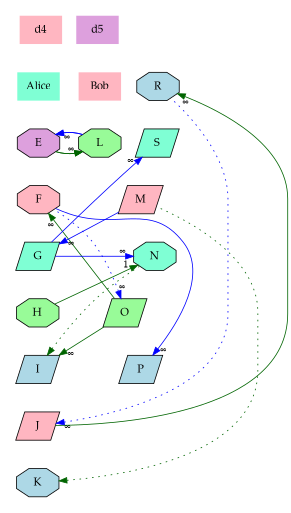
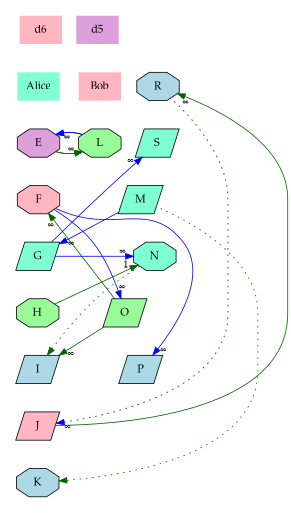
(41, 30) -> (41, 30)
(141, 200) -> (141, 200)
(94, 244) -> (94, 244)
